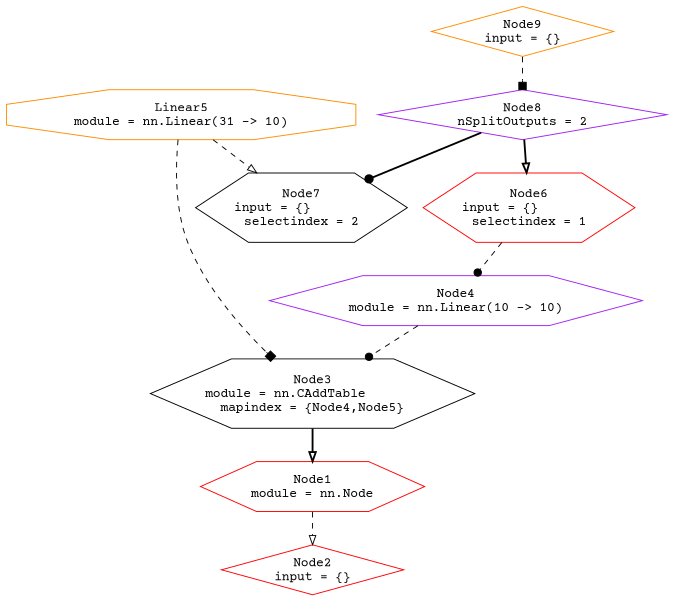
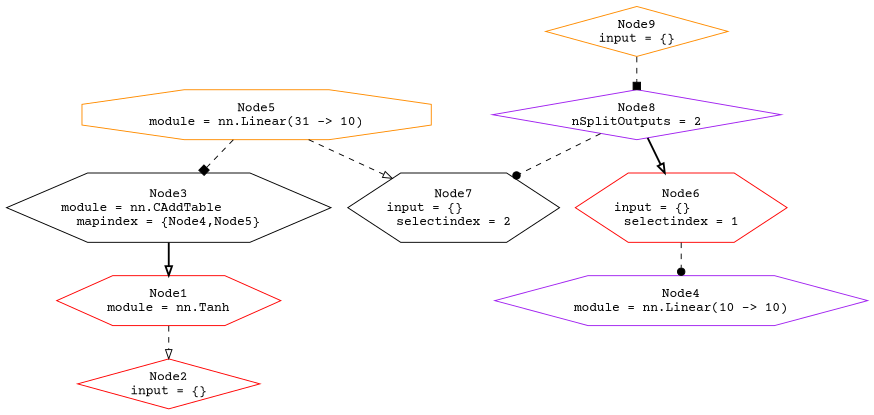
(181, 115) -> (257, 115)
(427, 155) -> (560, 154)
(395, 340) -> none
(313, 487) -> (169, 301)
